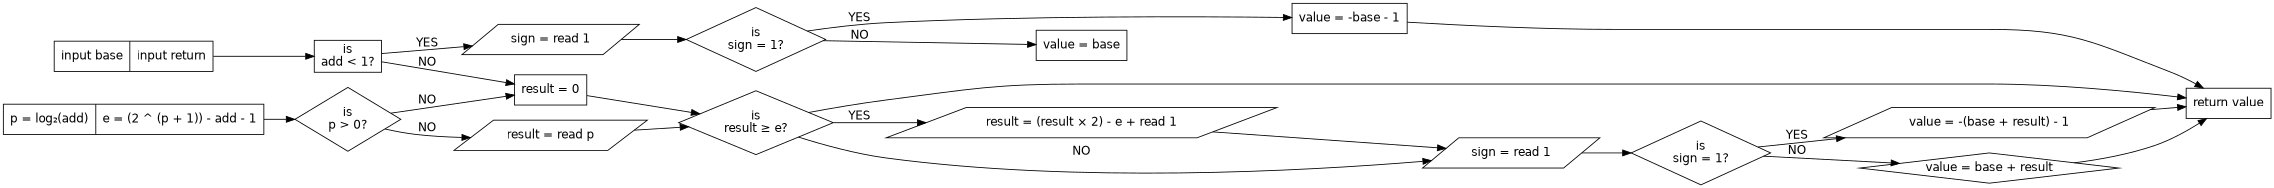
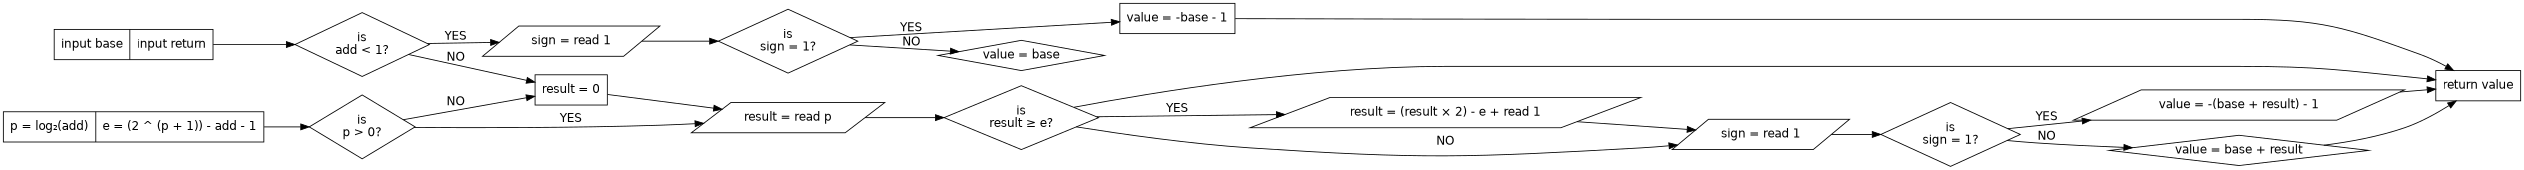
(1082, 45) -> (1021, 55)
(348, 56) -> (362, 45)
(639, 104) -> (661, 101)
(427, 128) -> (571, 119)
